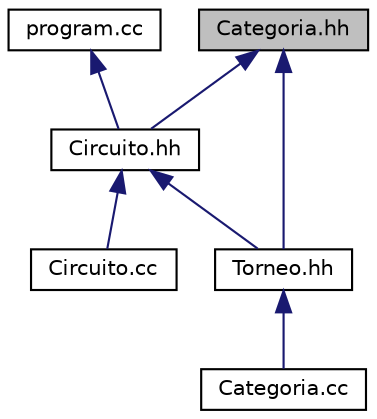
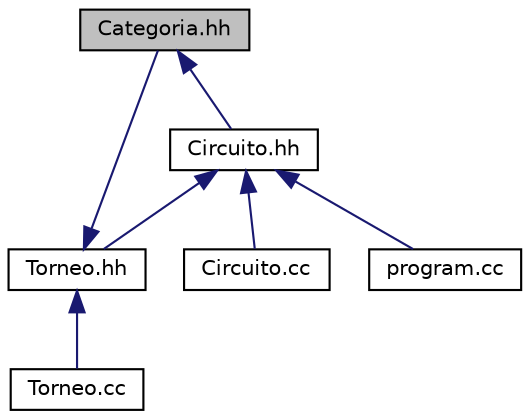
(109, 100) -> (354, 215)
(284, 161) -> (125, 140)
(284, 390) -> (77, 390)
